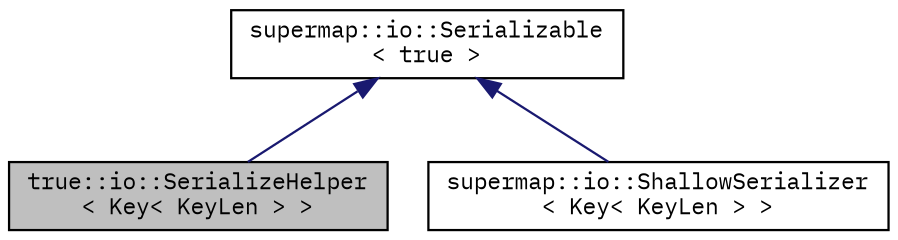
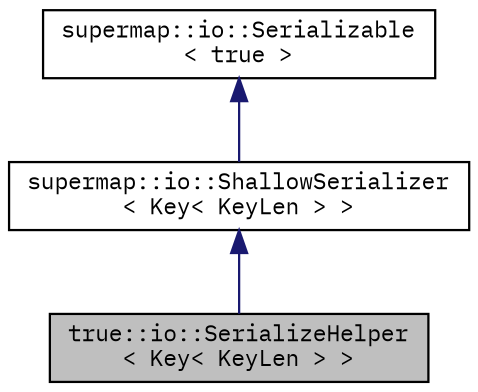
(303, 127) -> (239, 284)
